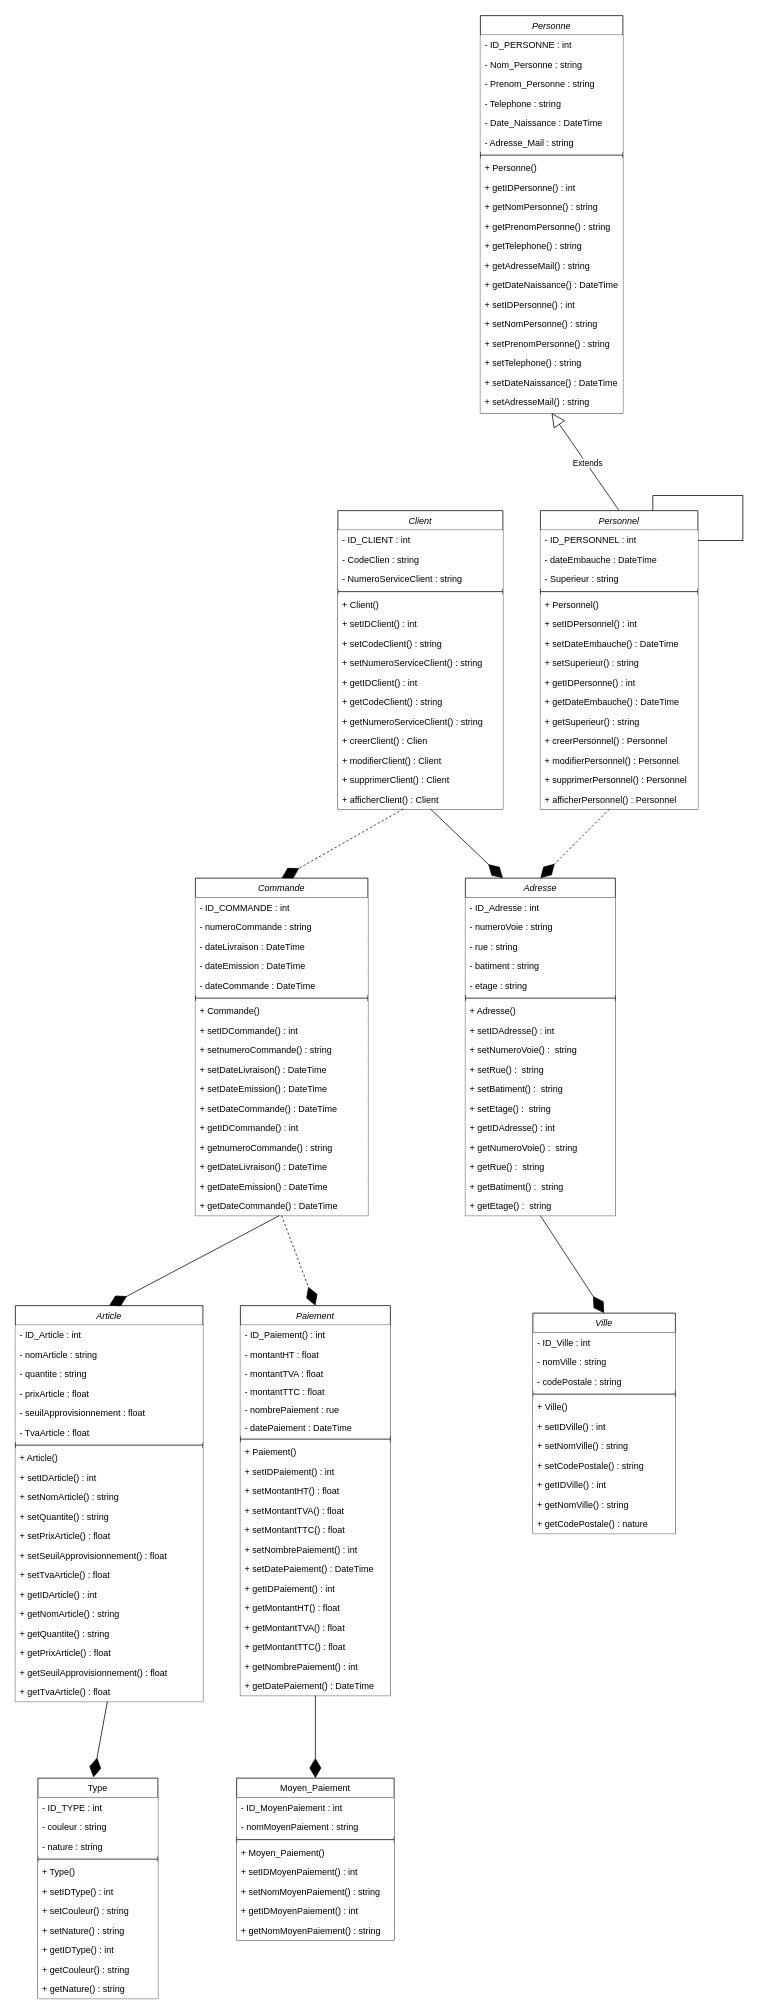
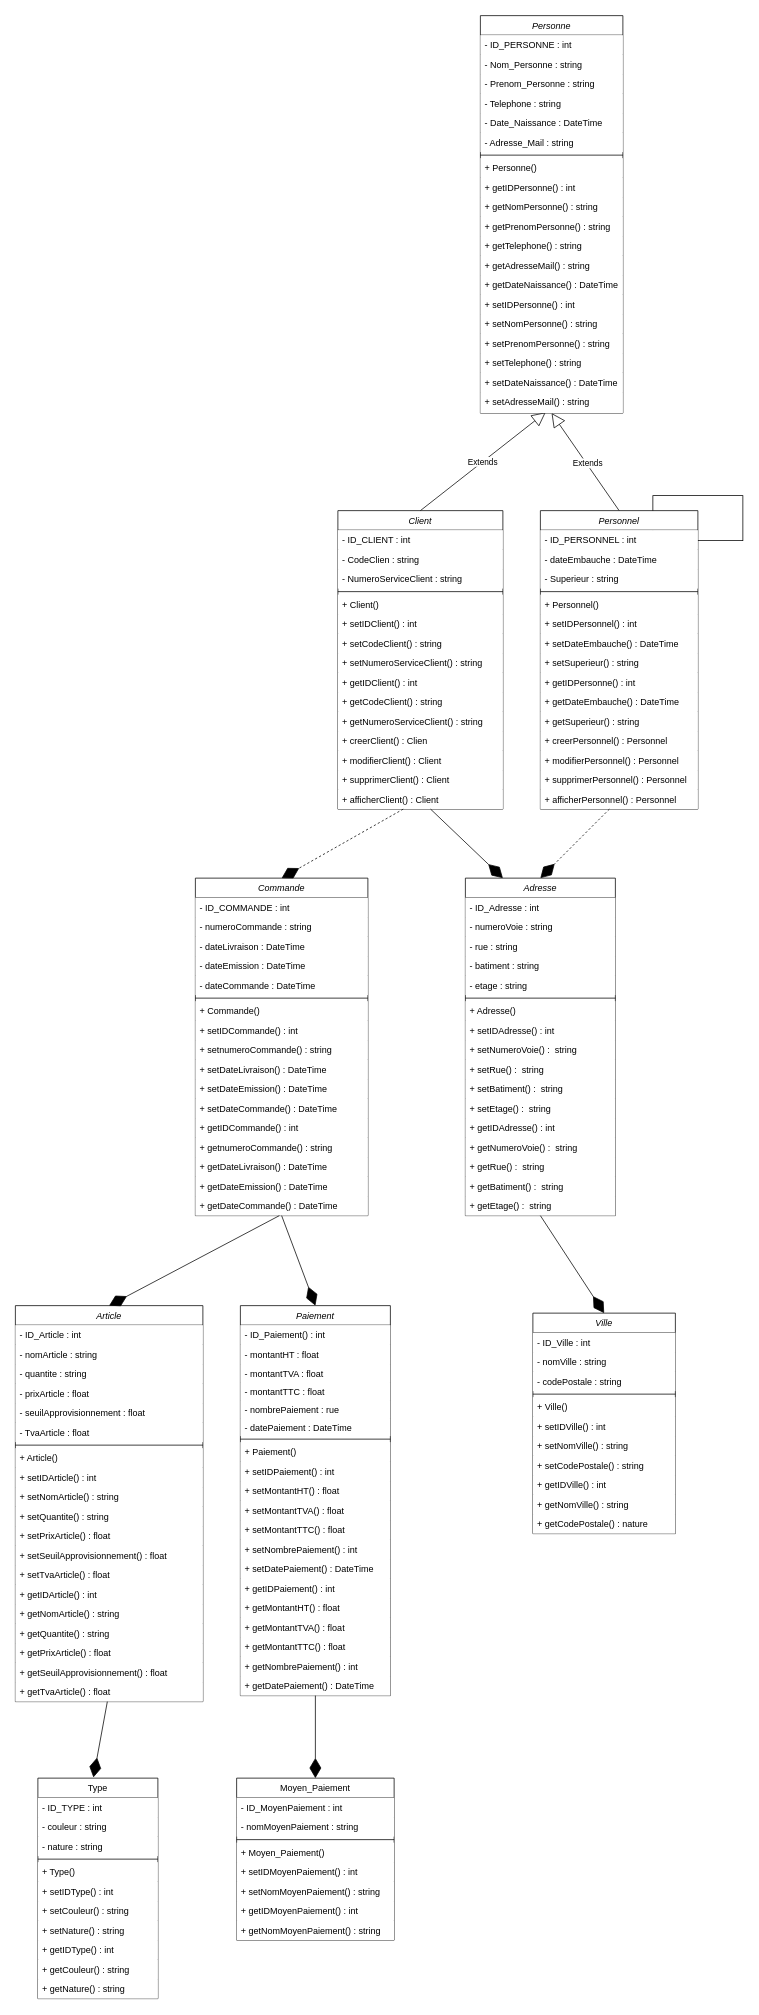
none -> (477, 466)
(295, 1252) -> (295, 1252)
